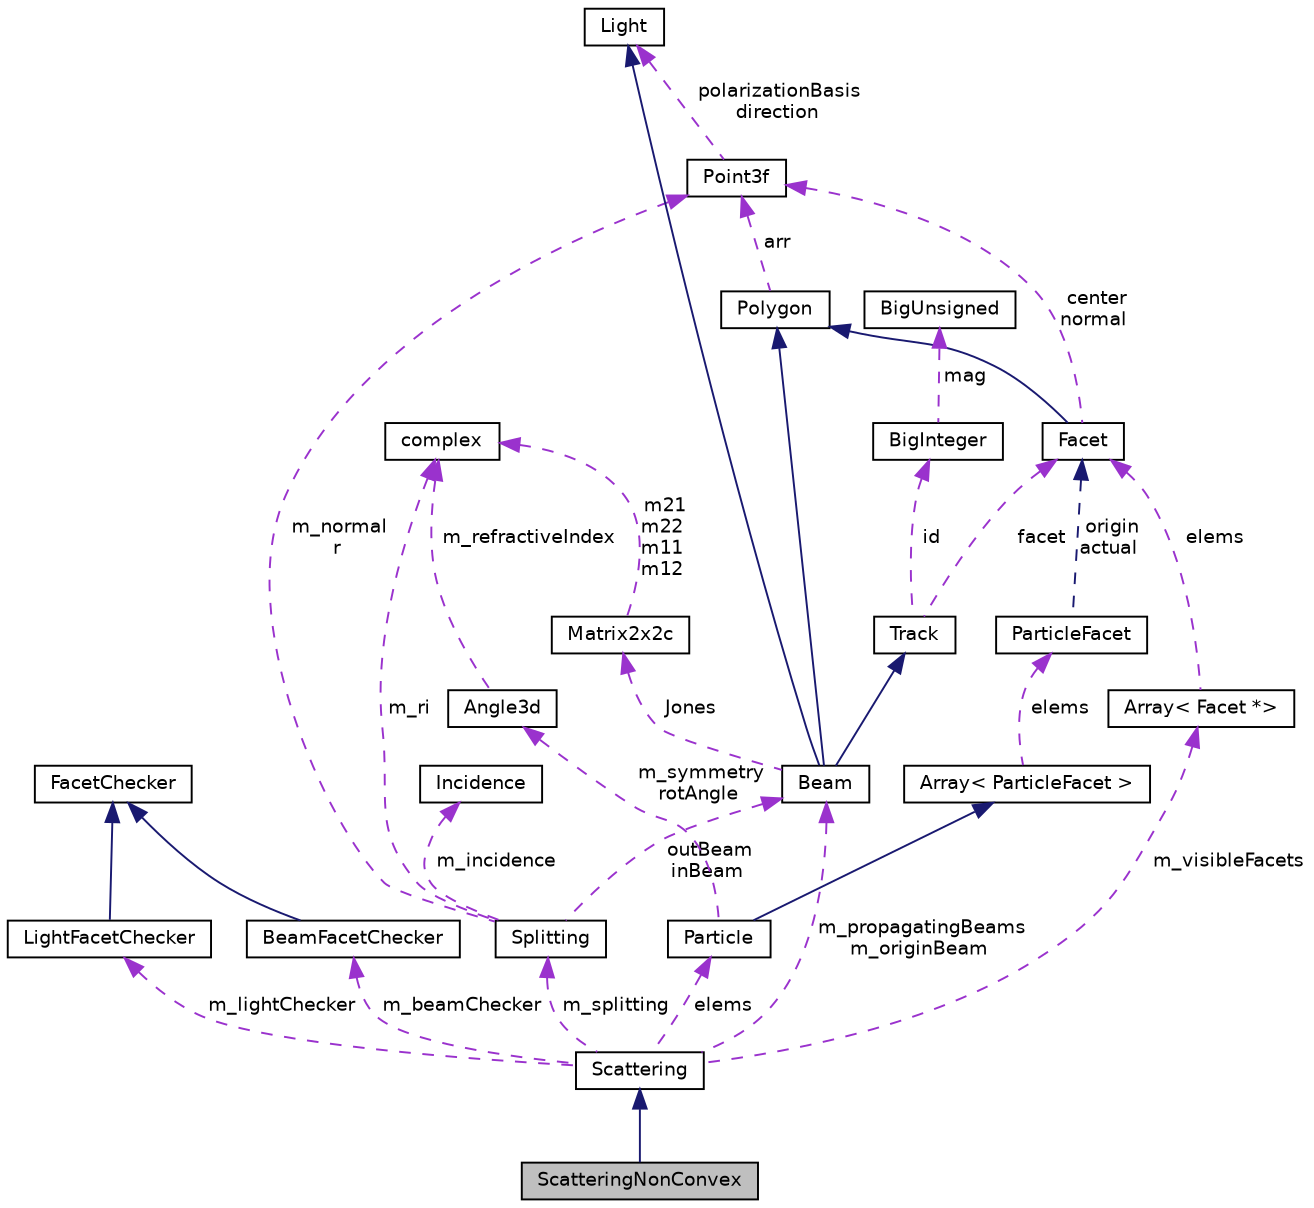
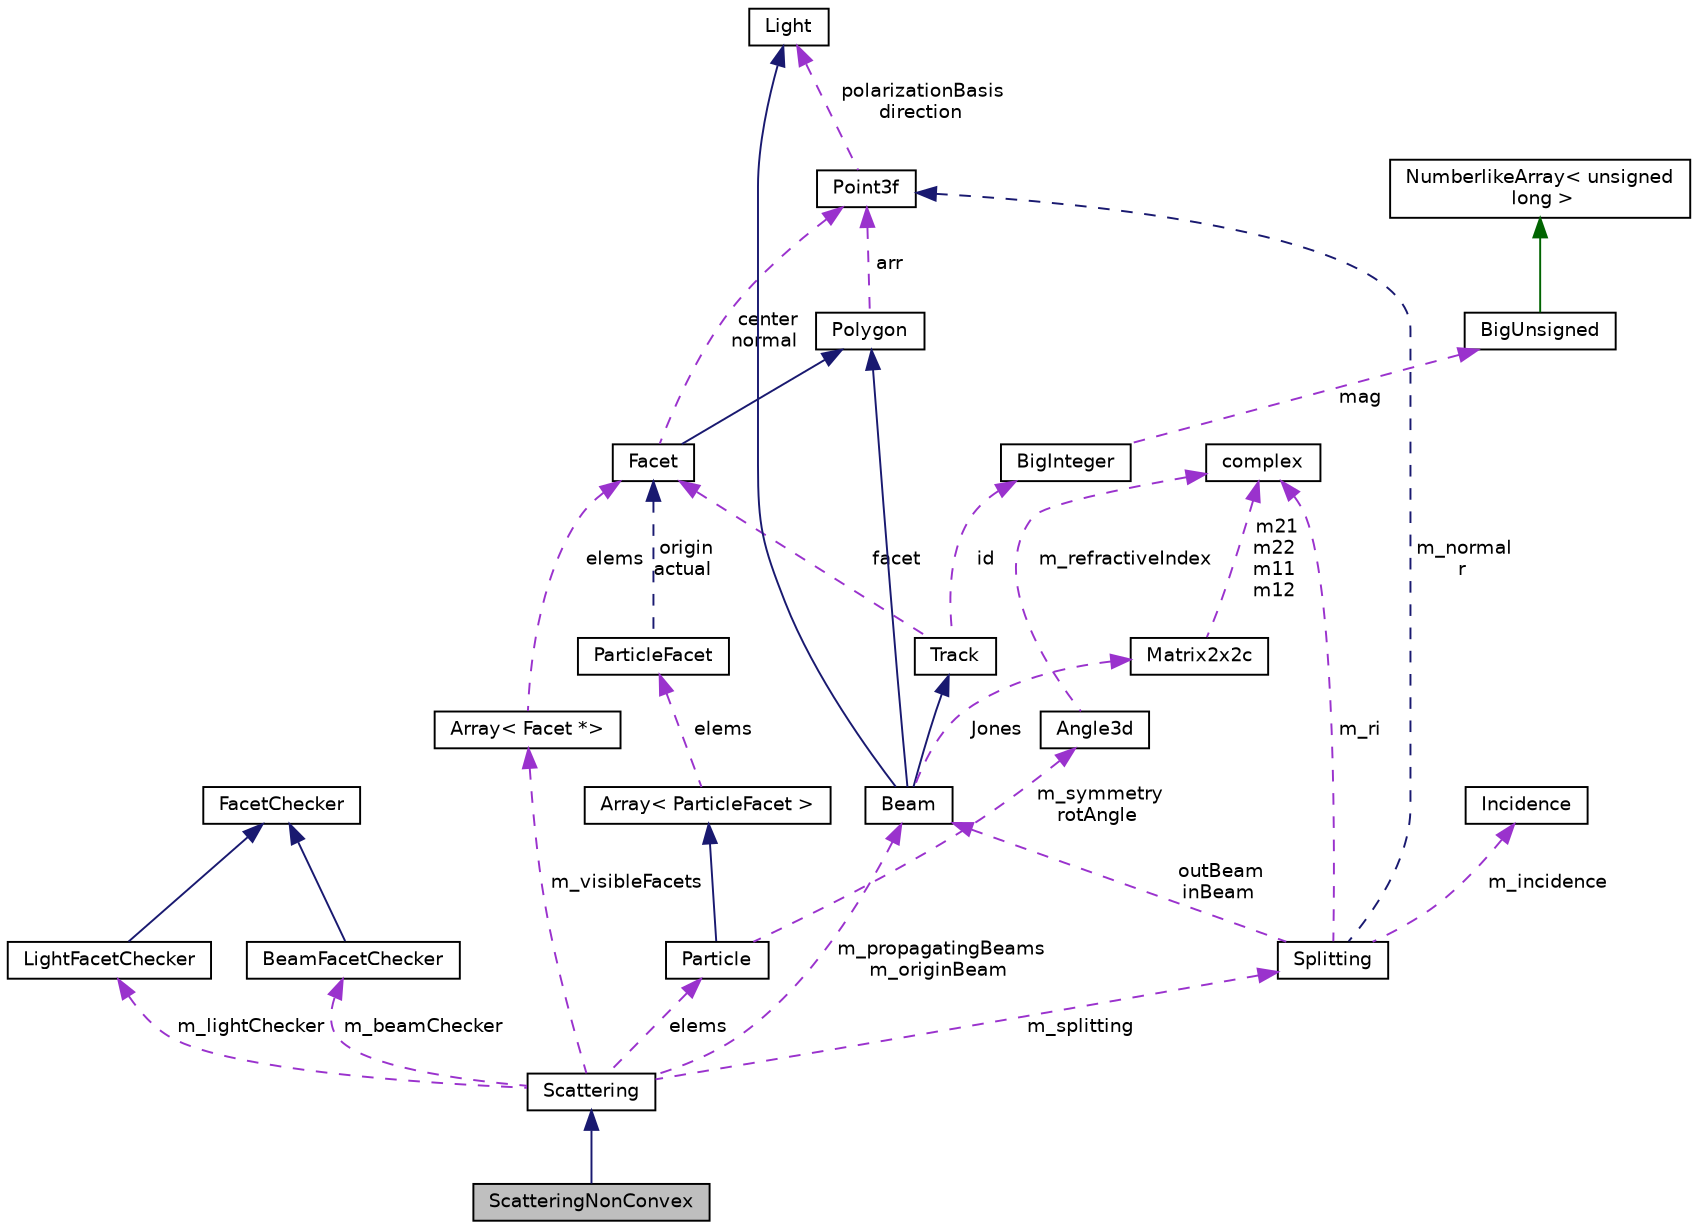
none -> (1540, 189)
(280, 514) -> (1410, 387)
